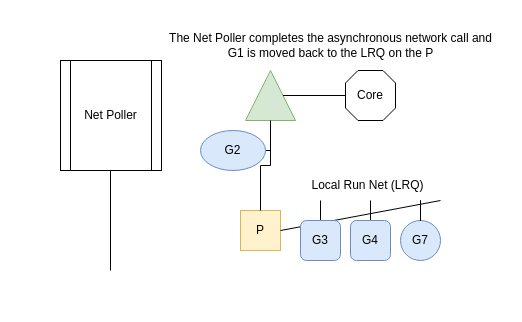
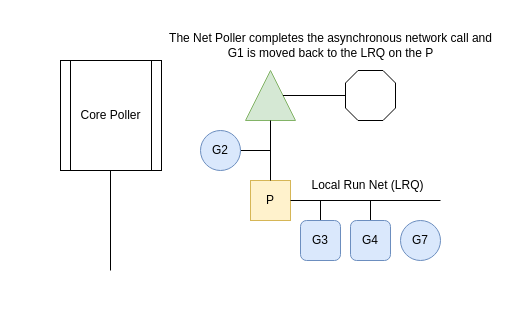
(371, 96) -> none
(111, 116) -> (111, 116)
(233, 151) -> (221, 151)
(421, 210) -> none
(261, 231) -> (271, 201)
